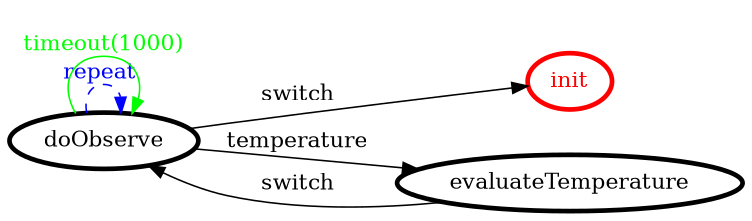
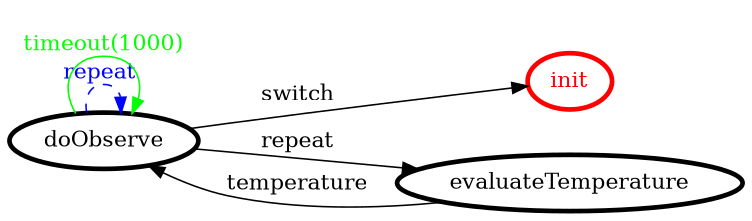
(298, 142) -> (298, 142)
(298, 184) -> (298, 184)
